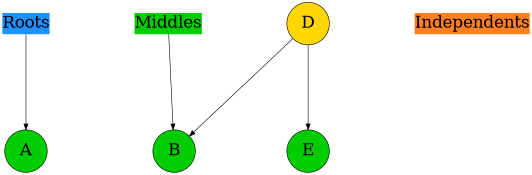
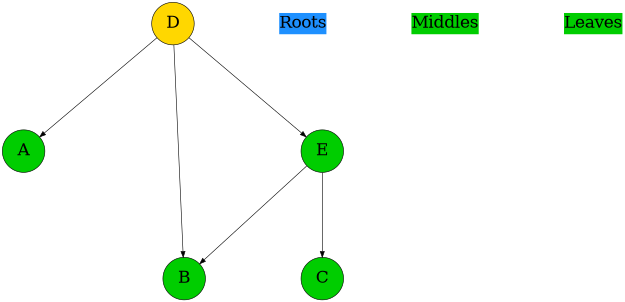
(472, 24) -> none
none -> (593, 24)
(26, 79) -> (101, 85)
(171, 79) -> (255, 213)
none -> (322, 279)
